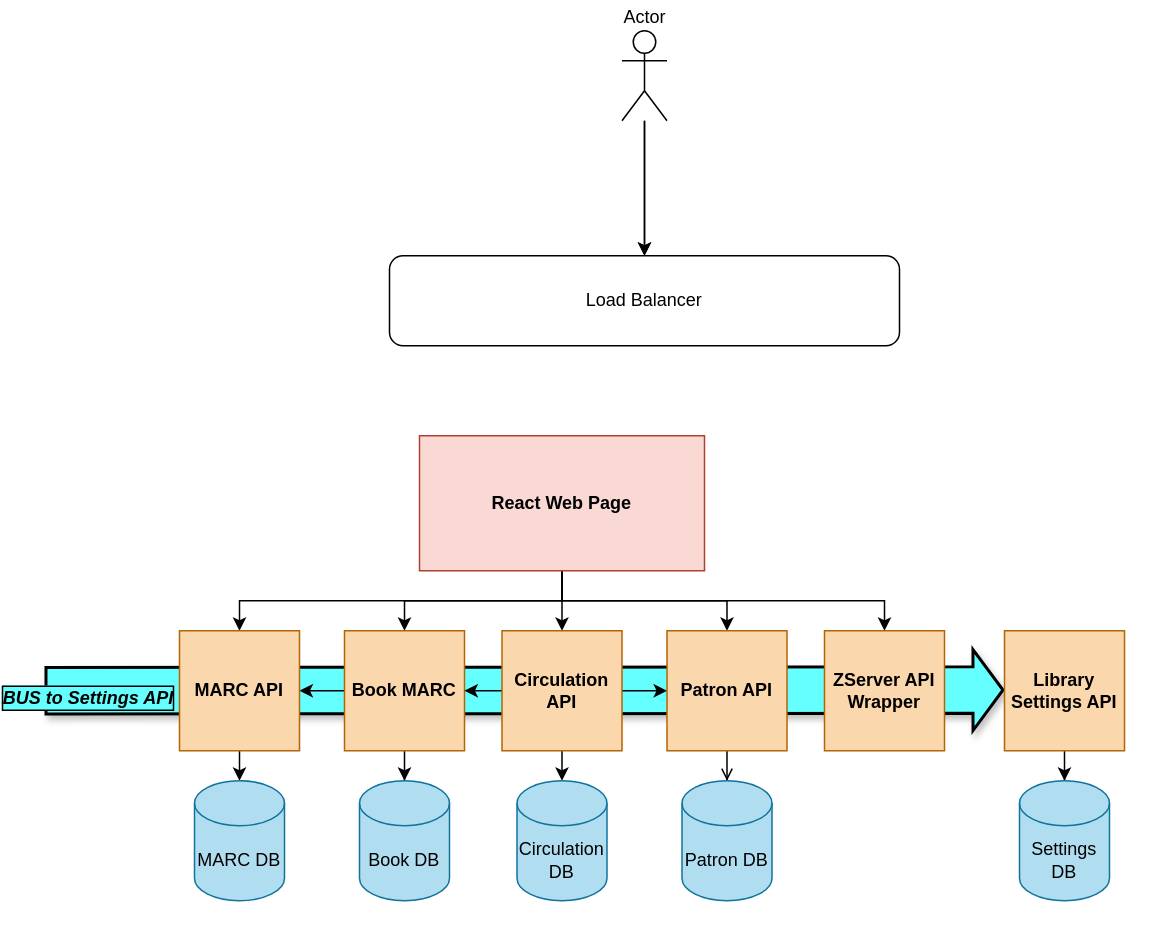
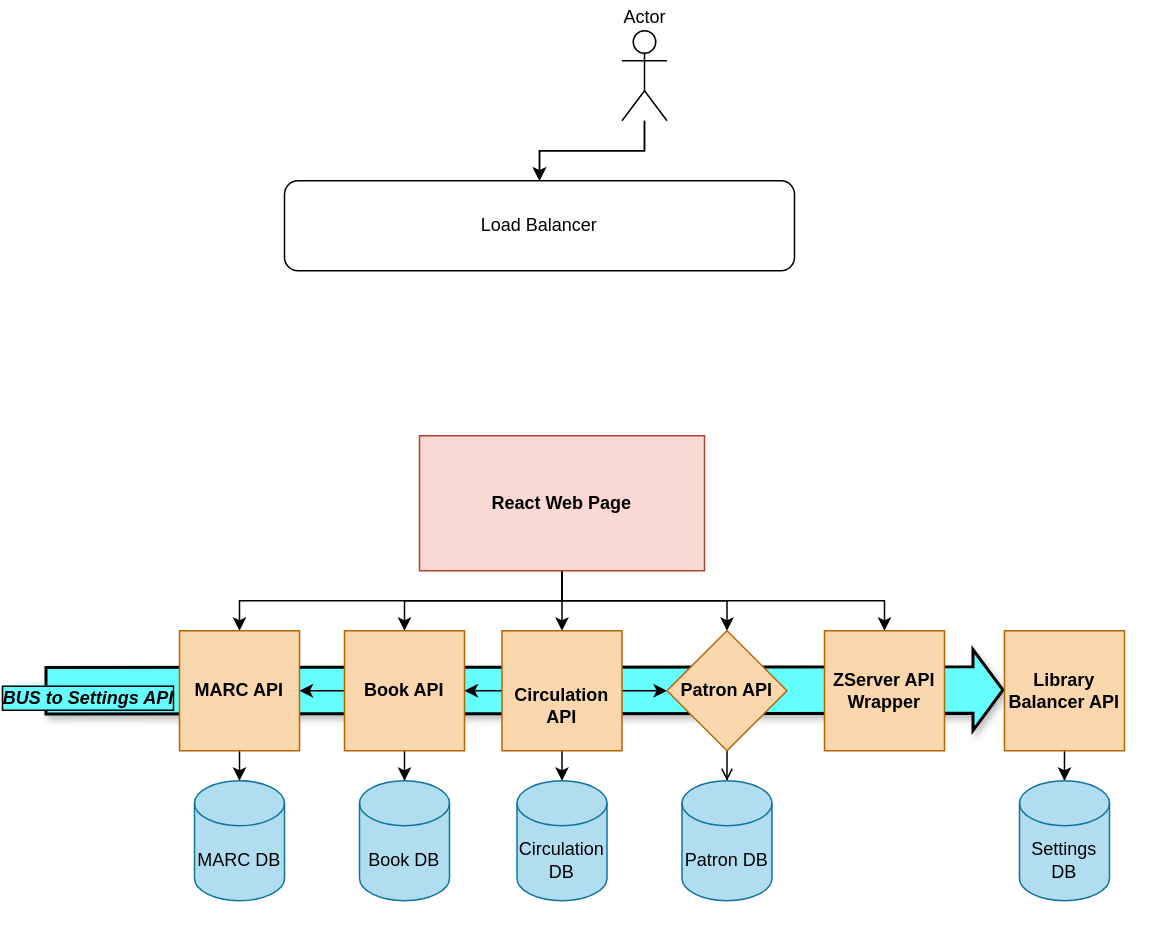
(644, 301) -> (539, 226)
(404, 691) -> (404, 691)
(562, 691) -> (562, 706)
(727, 691) -> (727, 691)
(1064, 691) -> (1064, 691)
